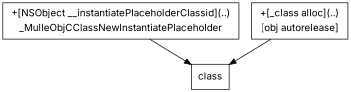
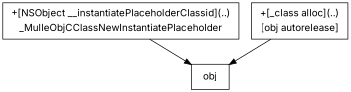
(210, 77) -> (210, 77)
